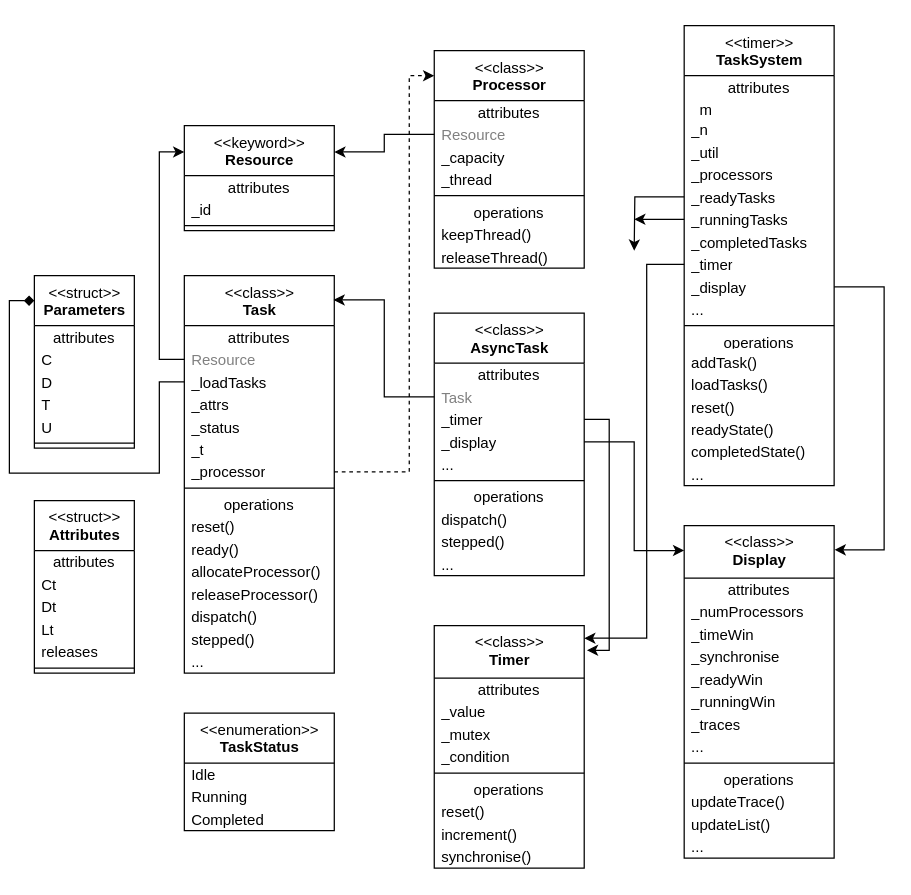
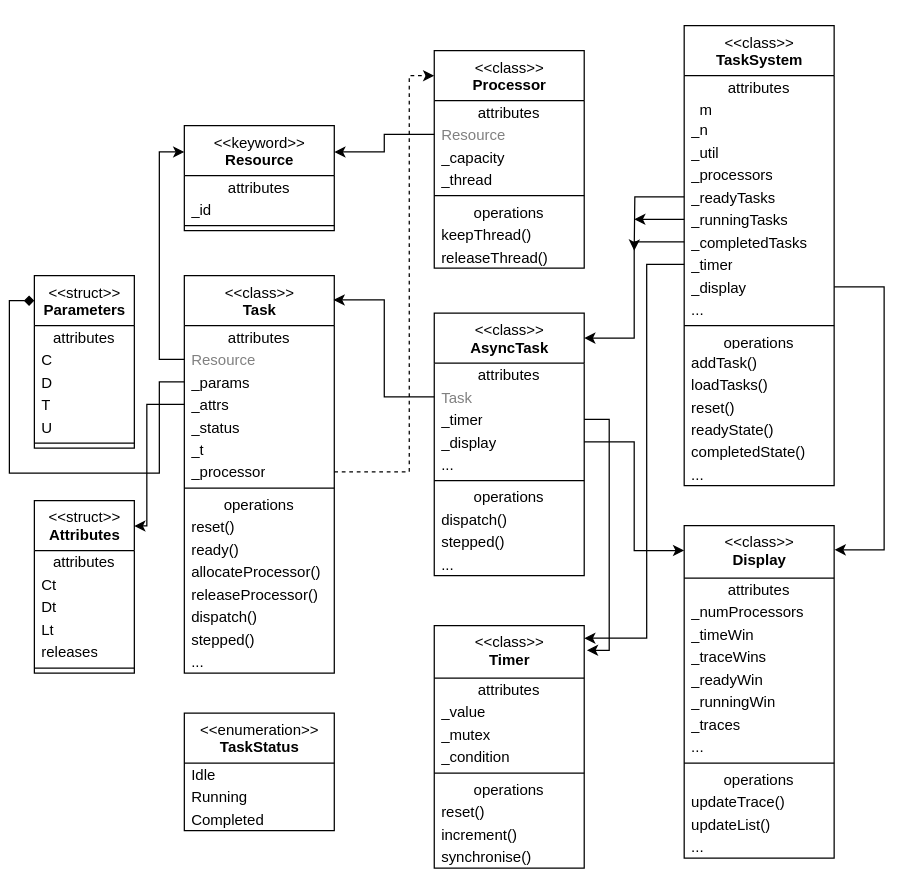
(760, 52) -> (760, 52)
none -> (634, 314)
(232, 382) -> (221, 382)
none -> (147, 450)
(740, 657) -> (732, 657)
